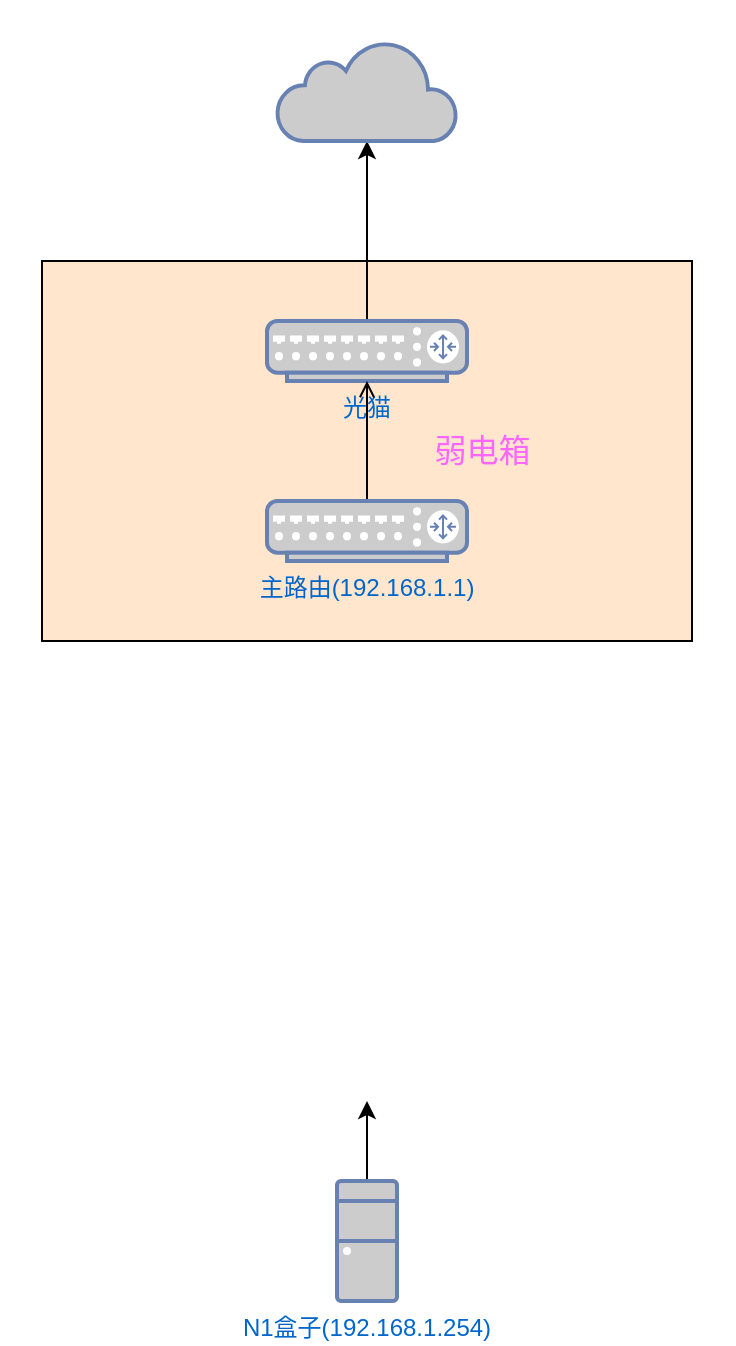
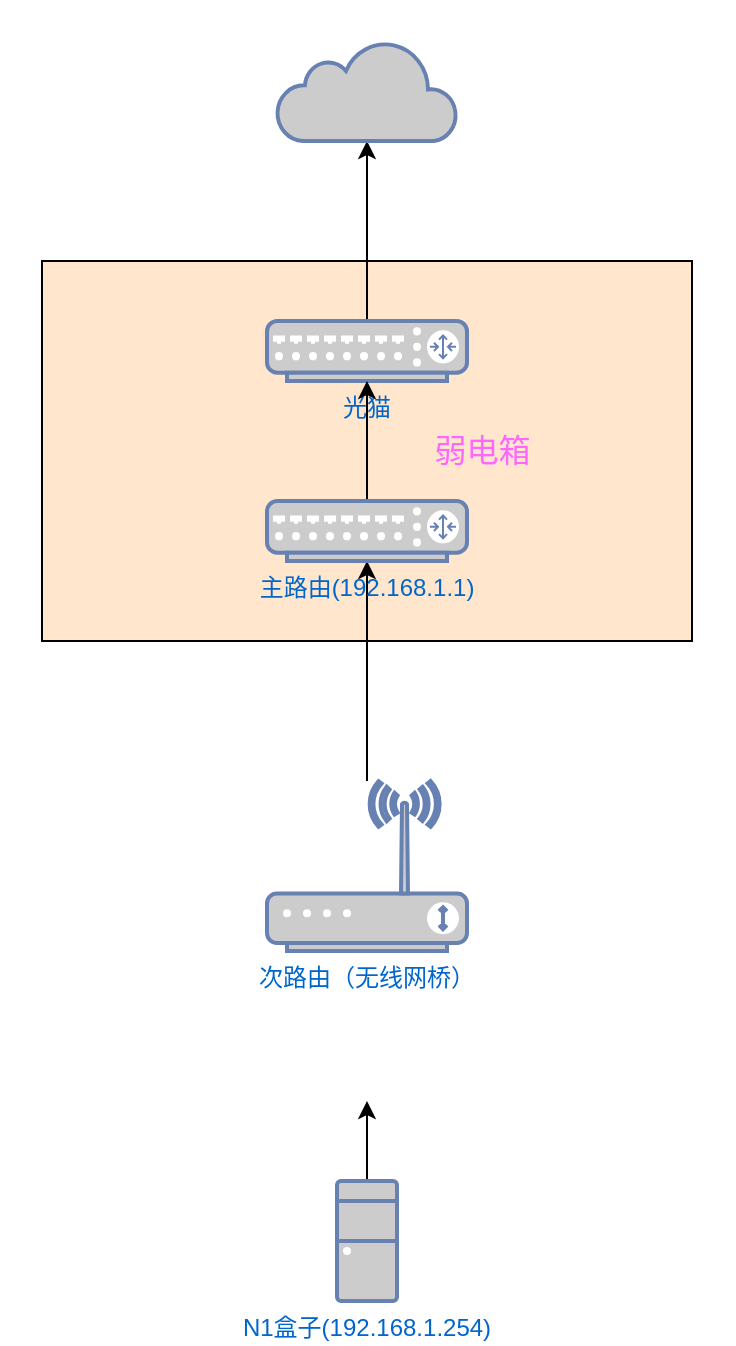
(367, 393) -> (367, 396)
none -> (367, 678)
none -> (367, 866)
